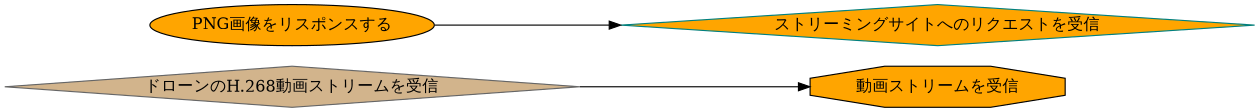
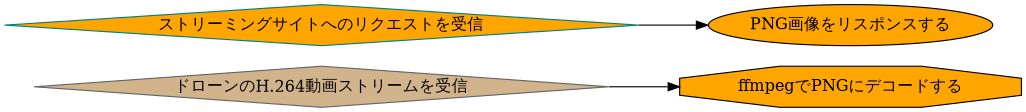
(522, 25) -> (667, 25)
(292, 87) -> (321, 87)
(938, 87) -> (851, 87)
